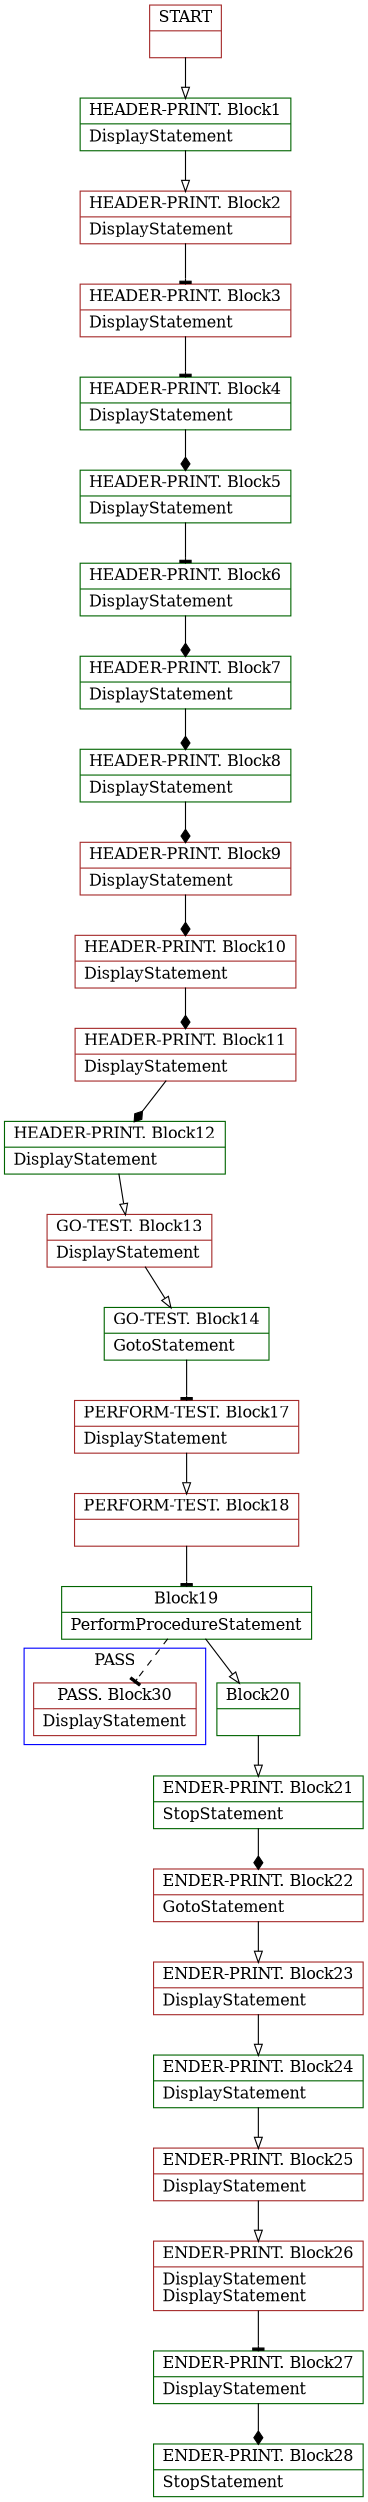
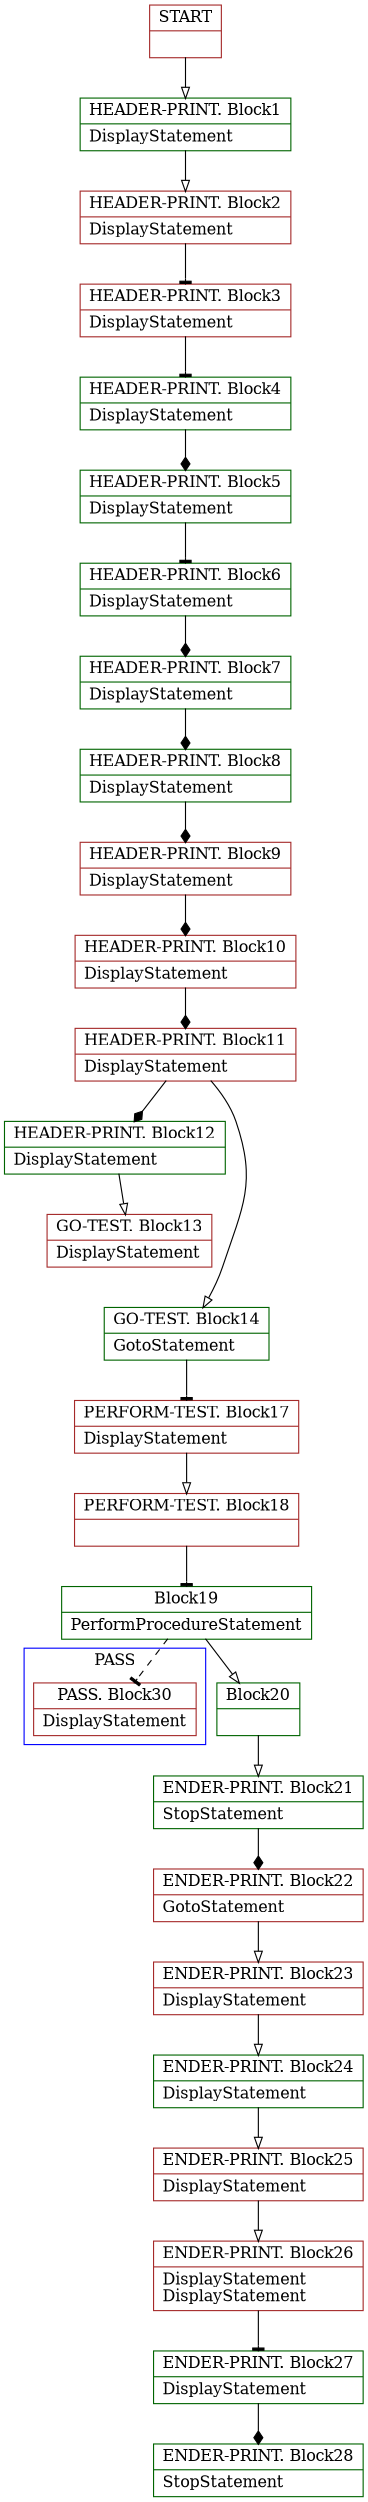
(155, 1282) -> (245, 1188)
